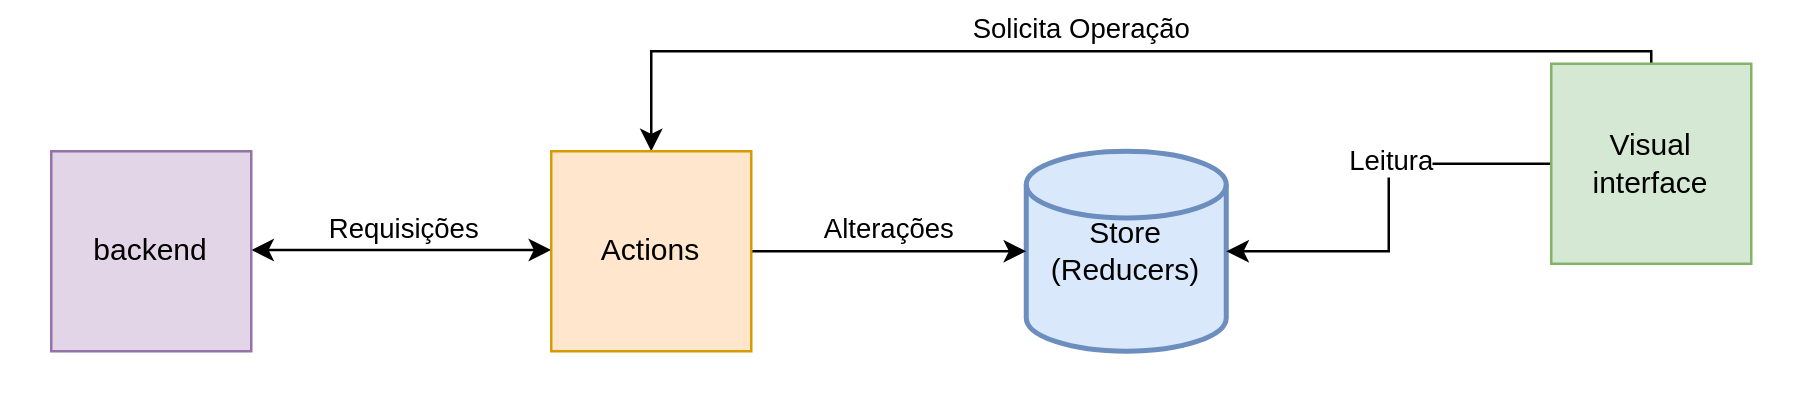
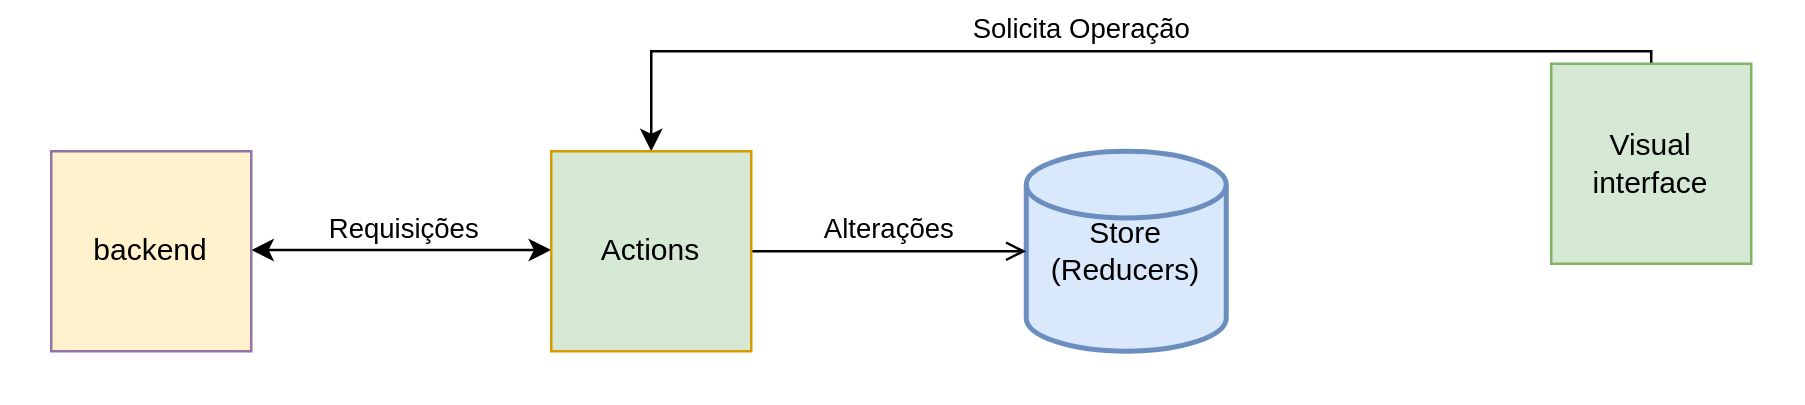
(1389, 199) -> none
(151, 251) -> (151, 251)
(651, 251) -> (651, 251)
(1008, 251) -> (1012, 251)
